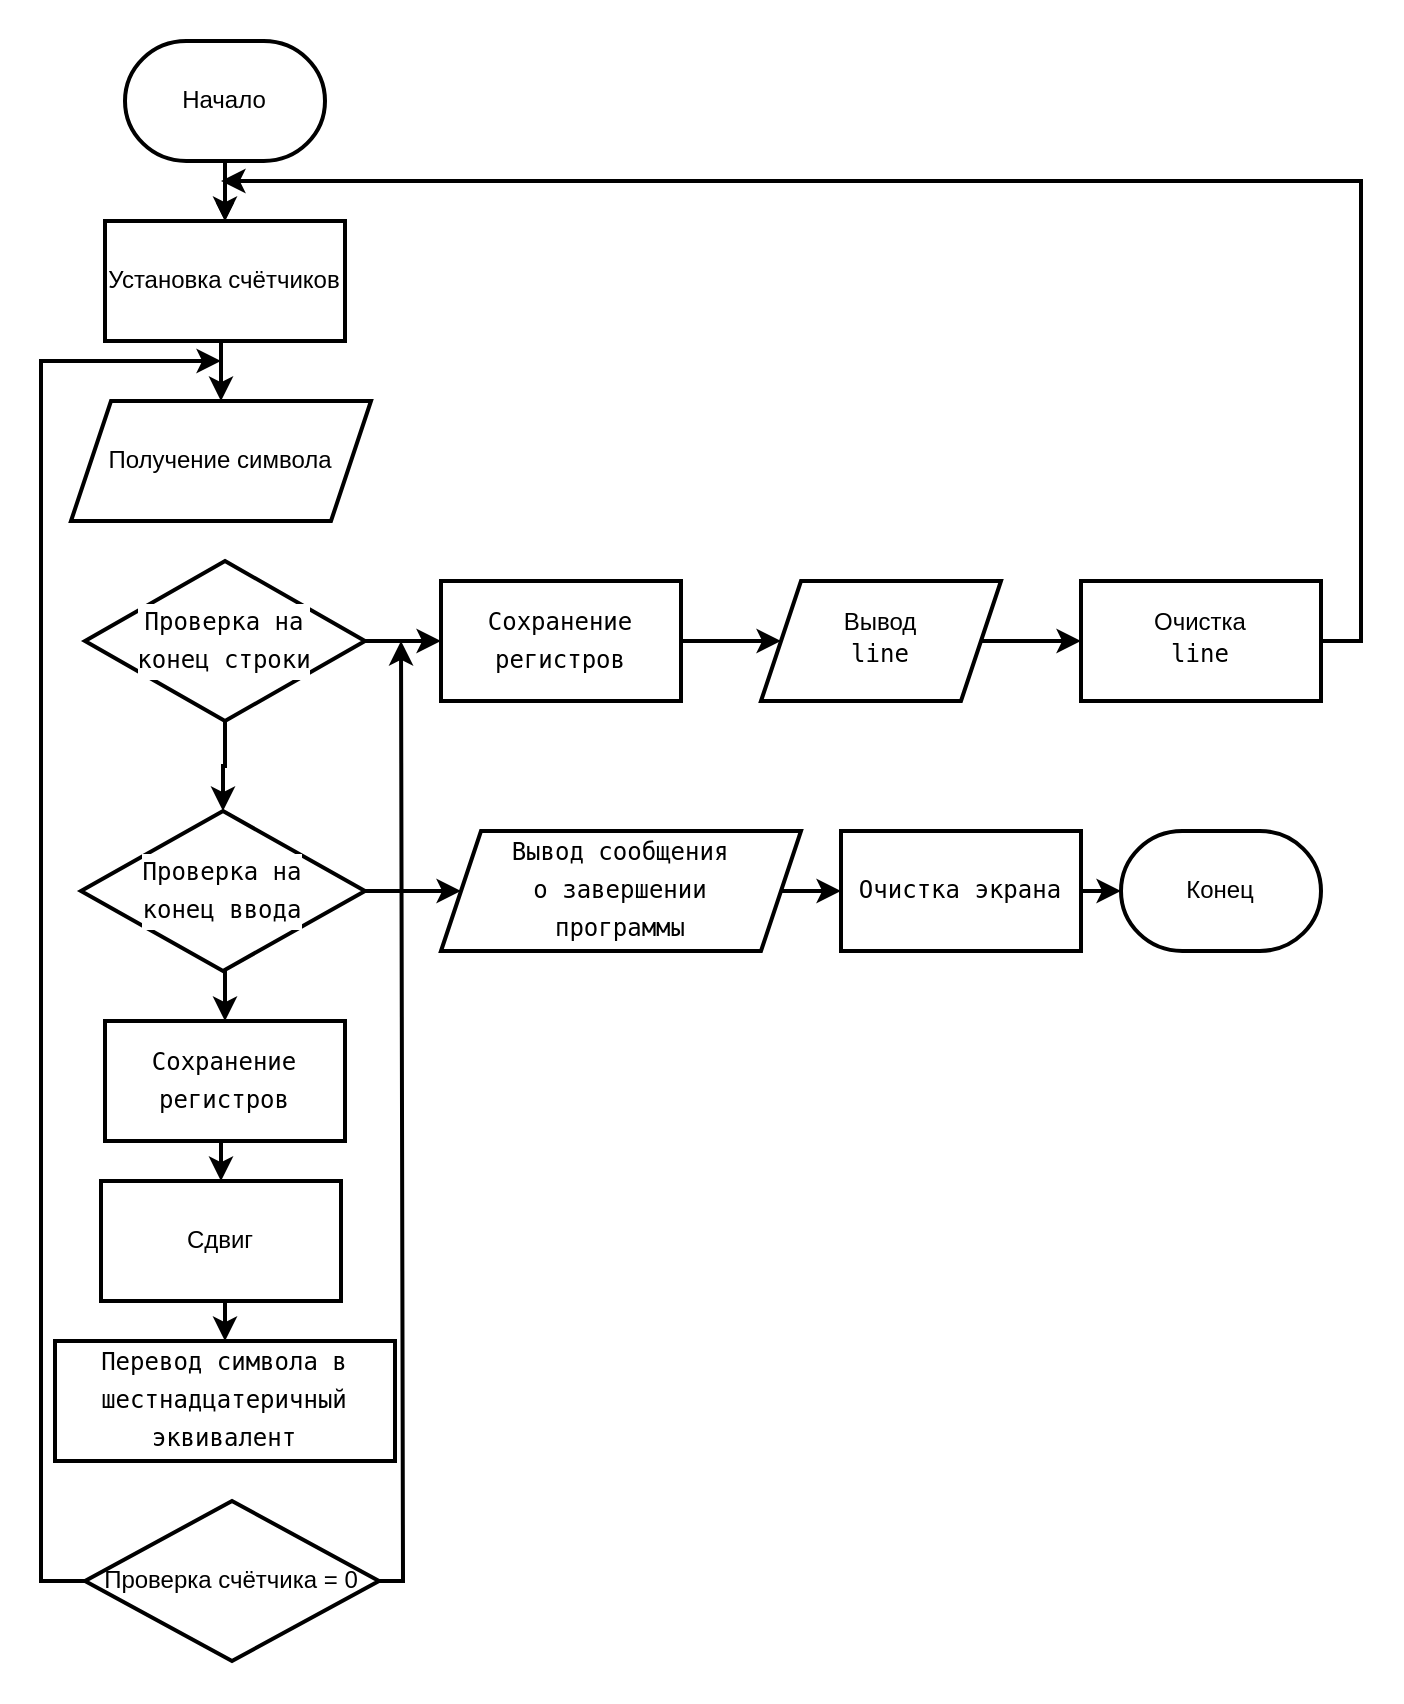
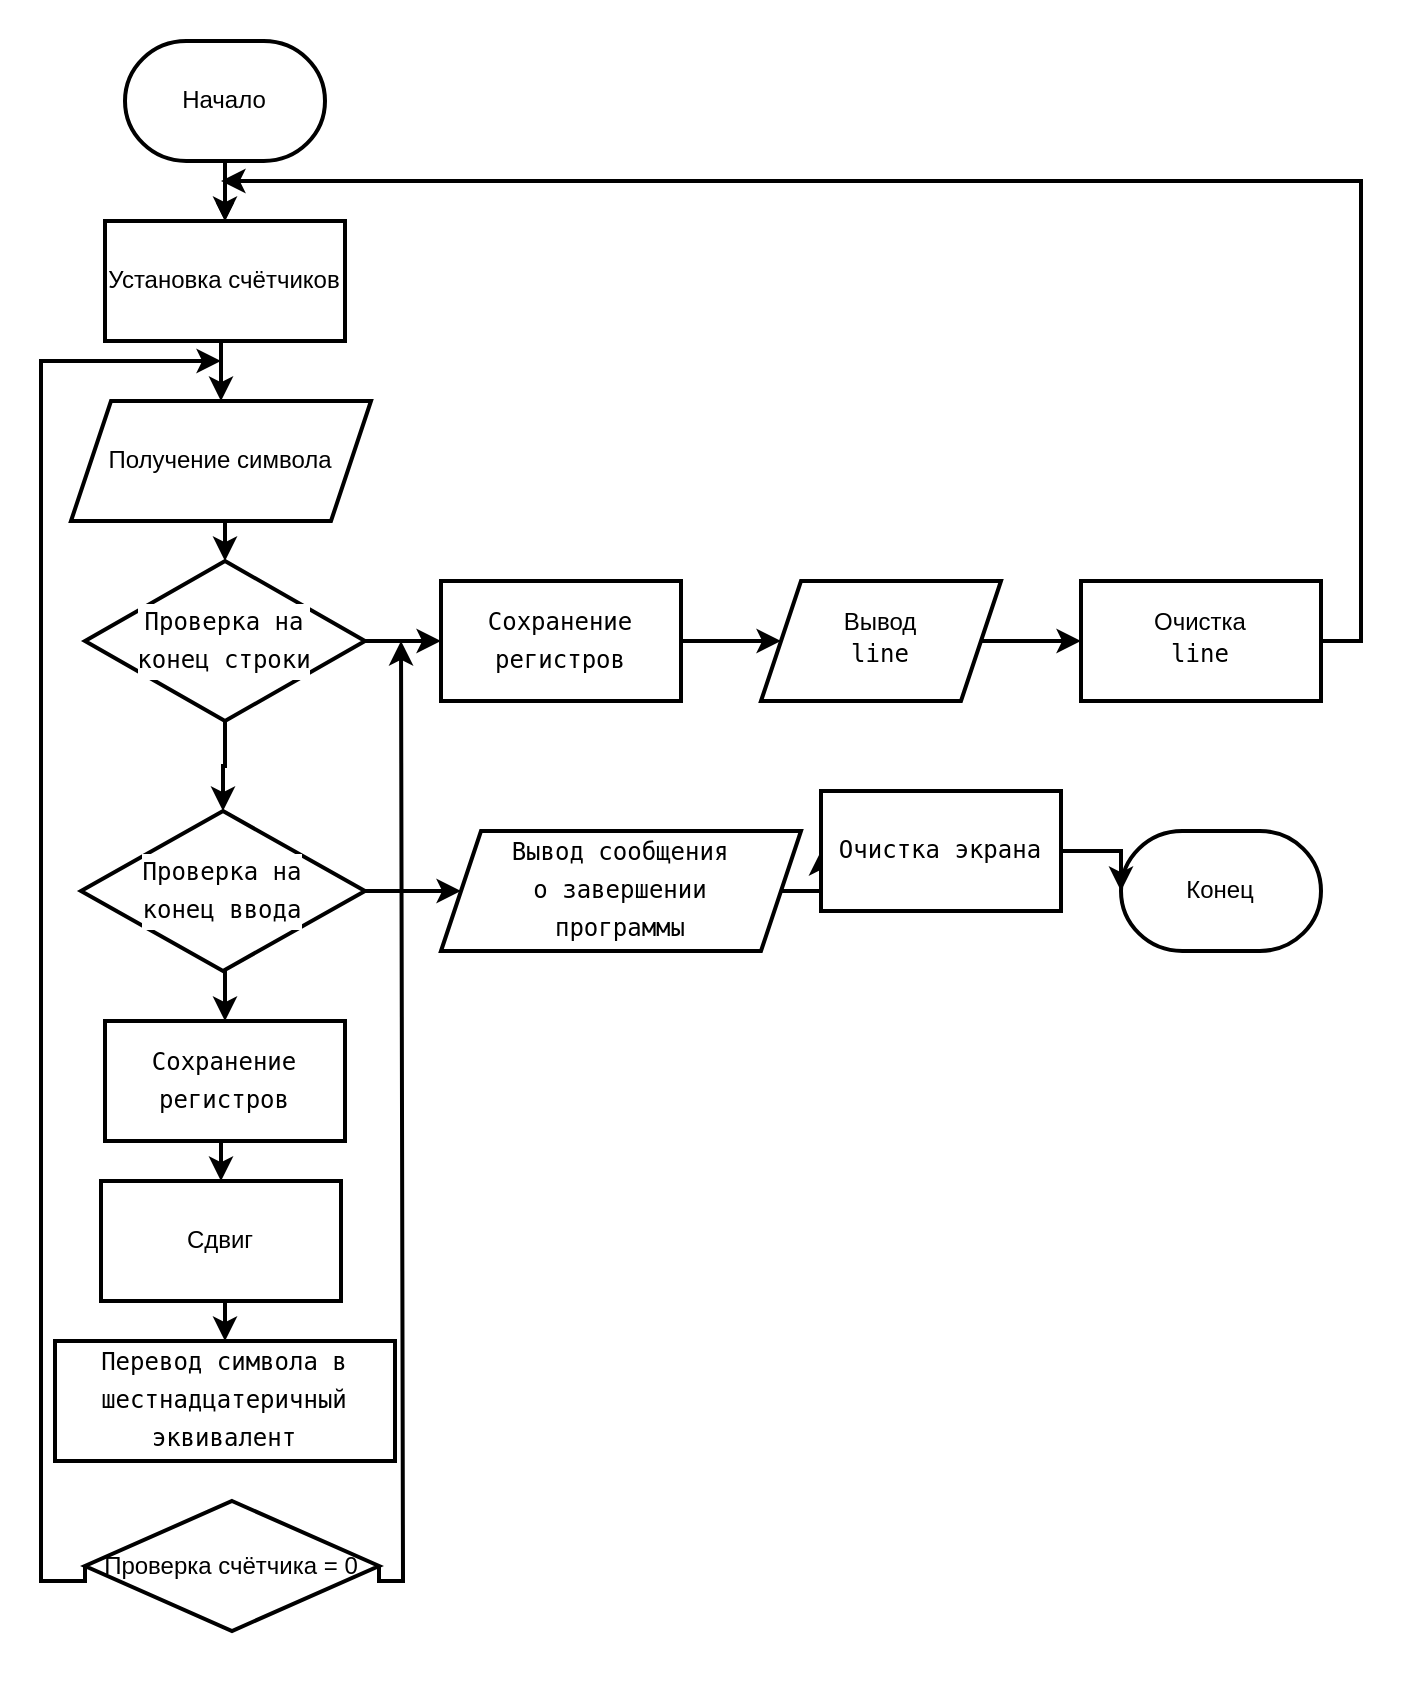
none -> (225, 530)
(961, 891) -> (941, 851)
(232, 1581) -> (232, 1566)
